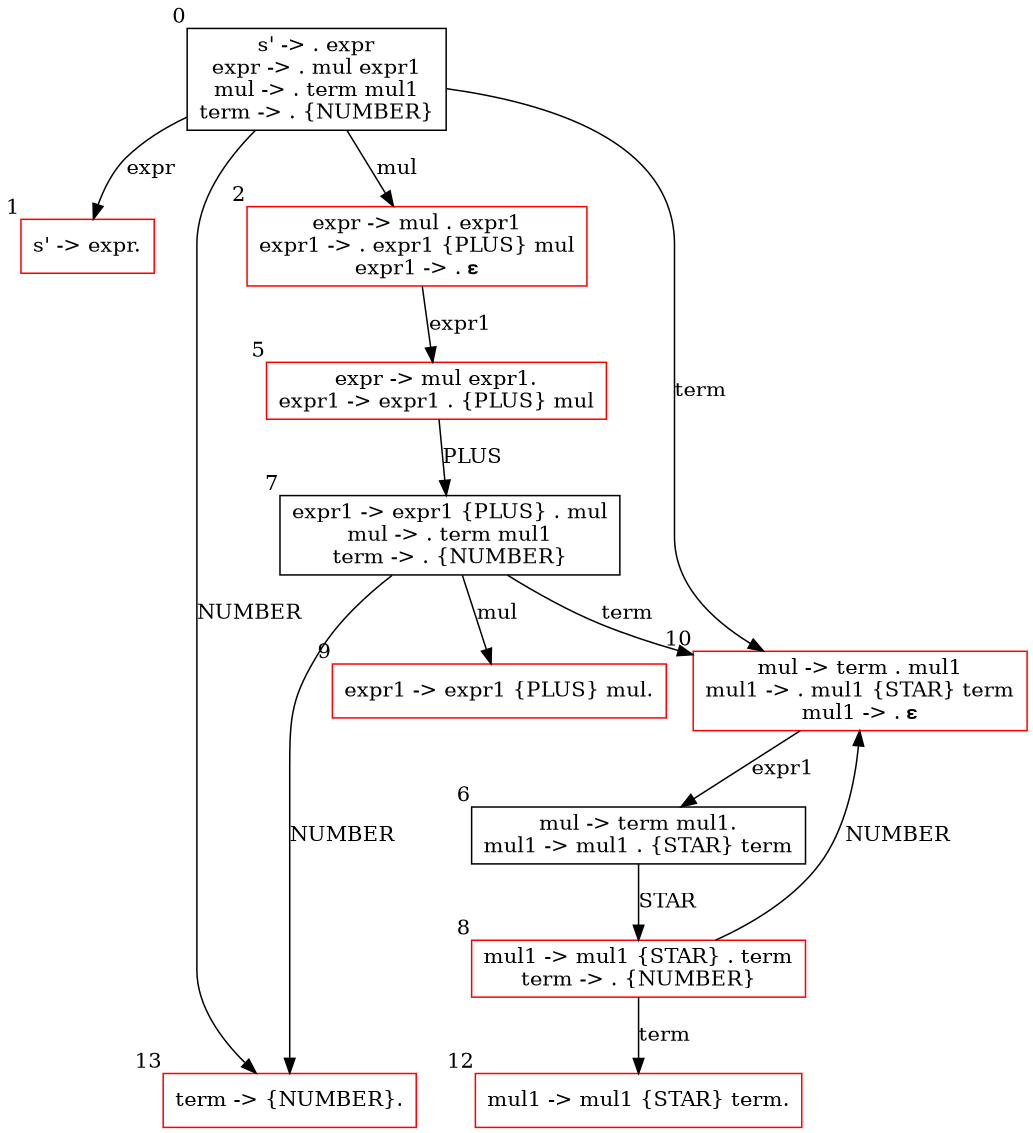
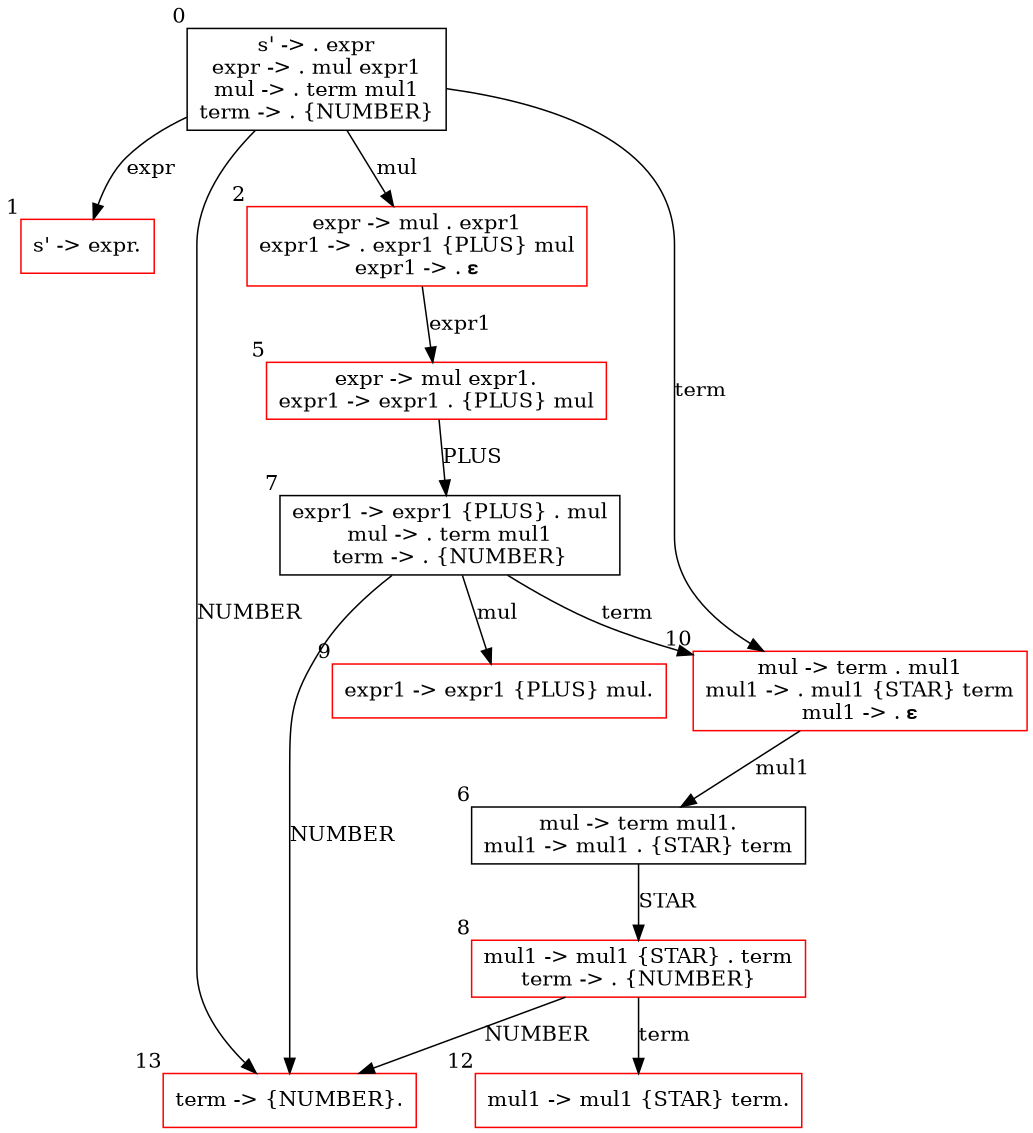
(783, 769) -> (783, 769)
(818, 866) -> (470, 1033)
